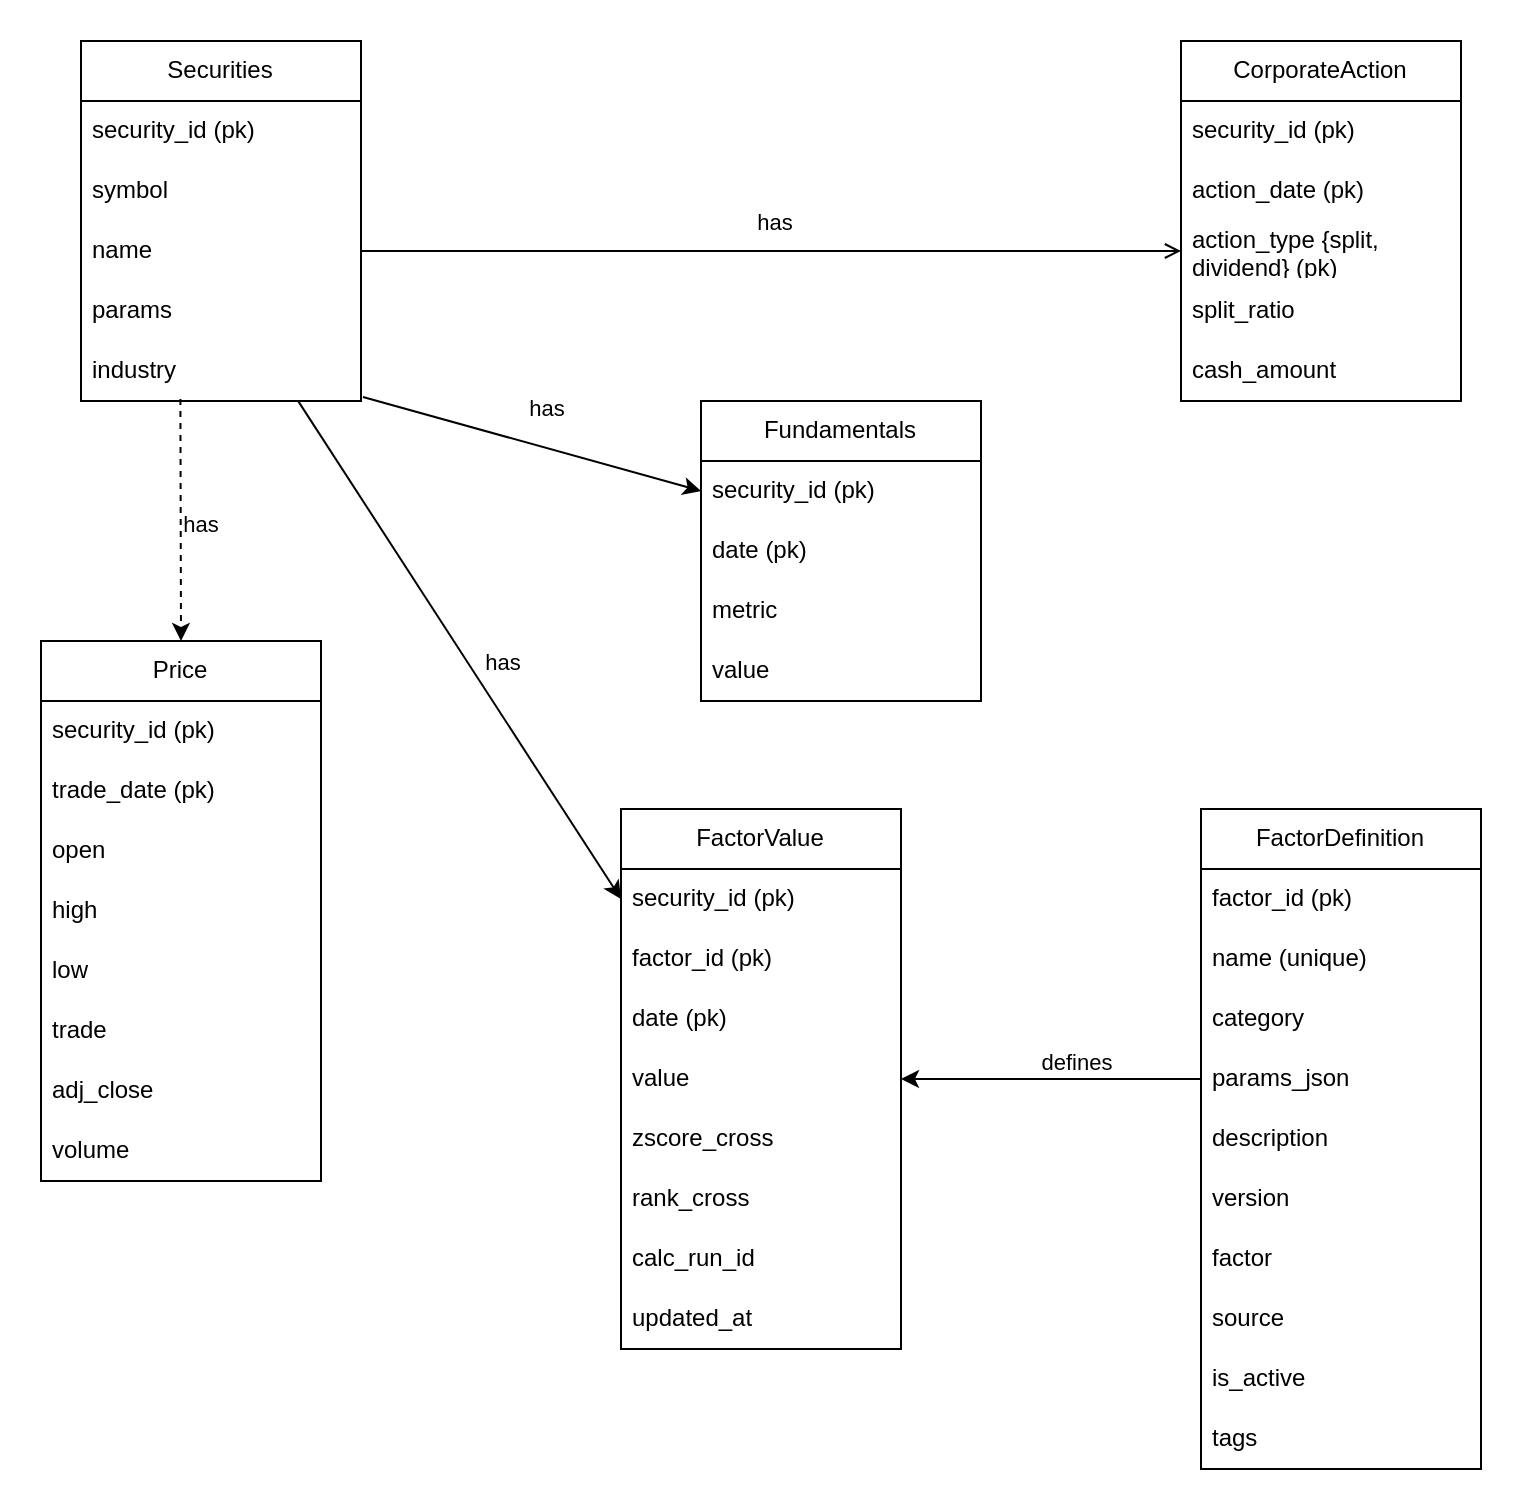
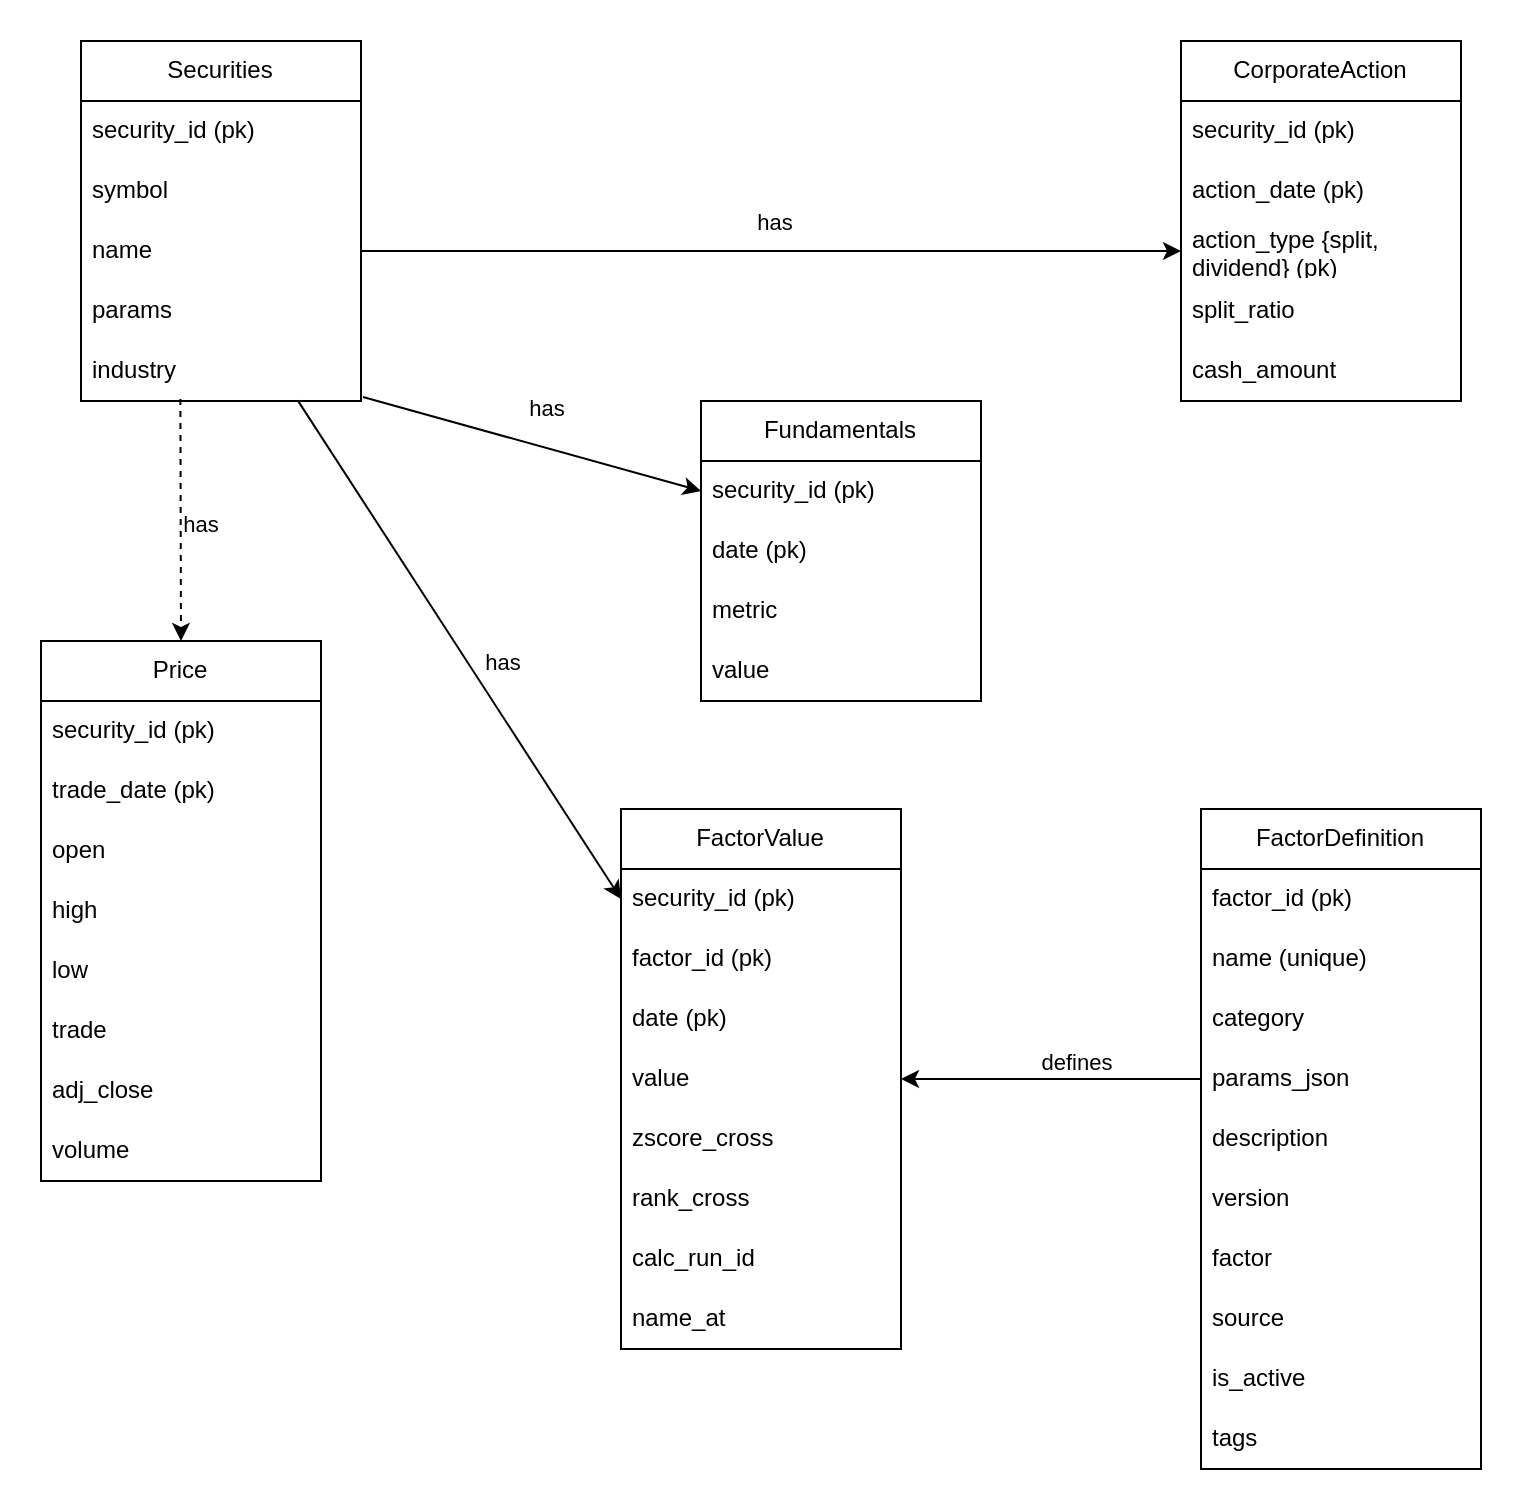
(1169, 251) -> (1166, 251)
(700, 1319) -> (680, 1319)
